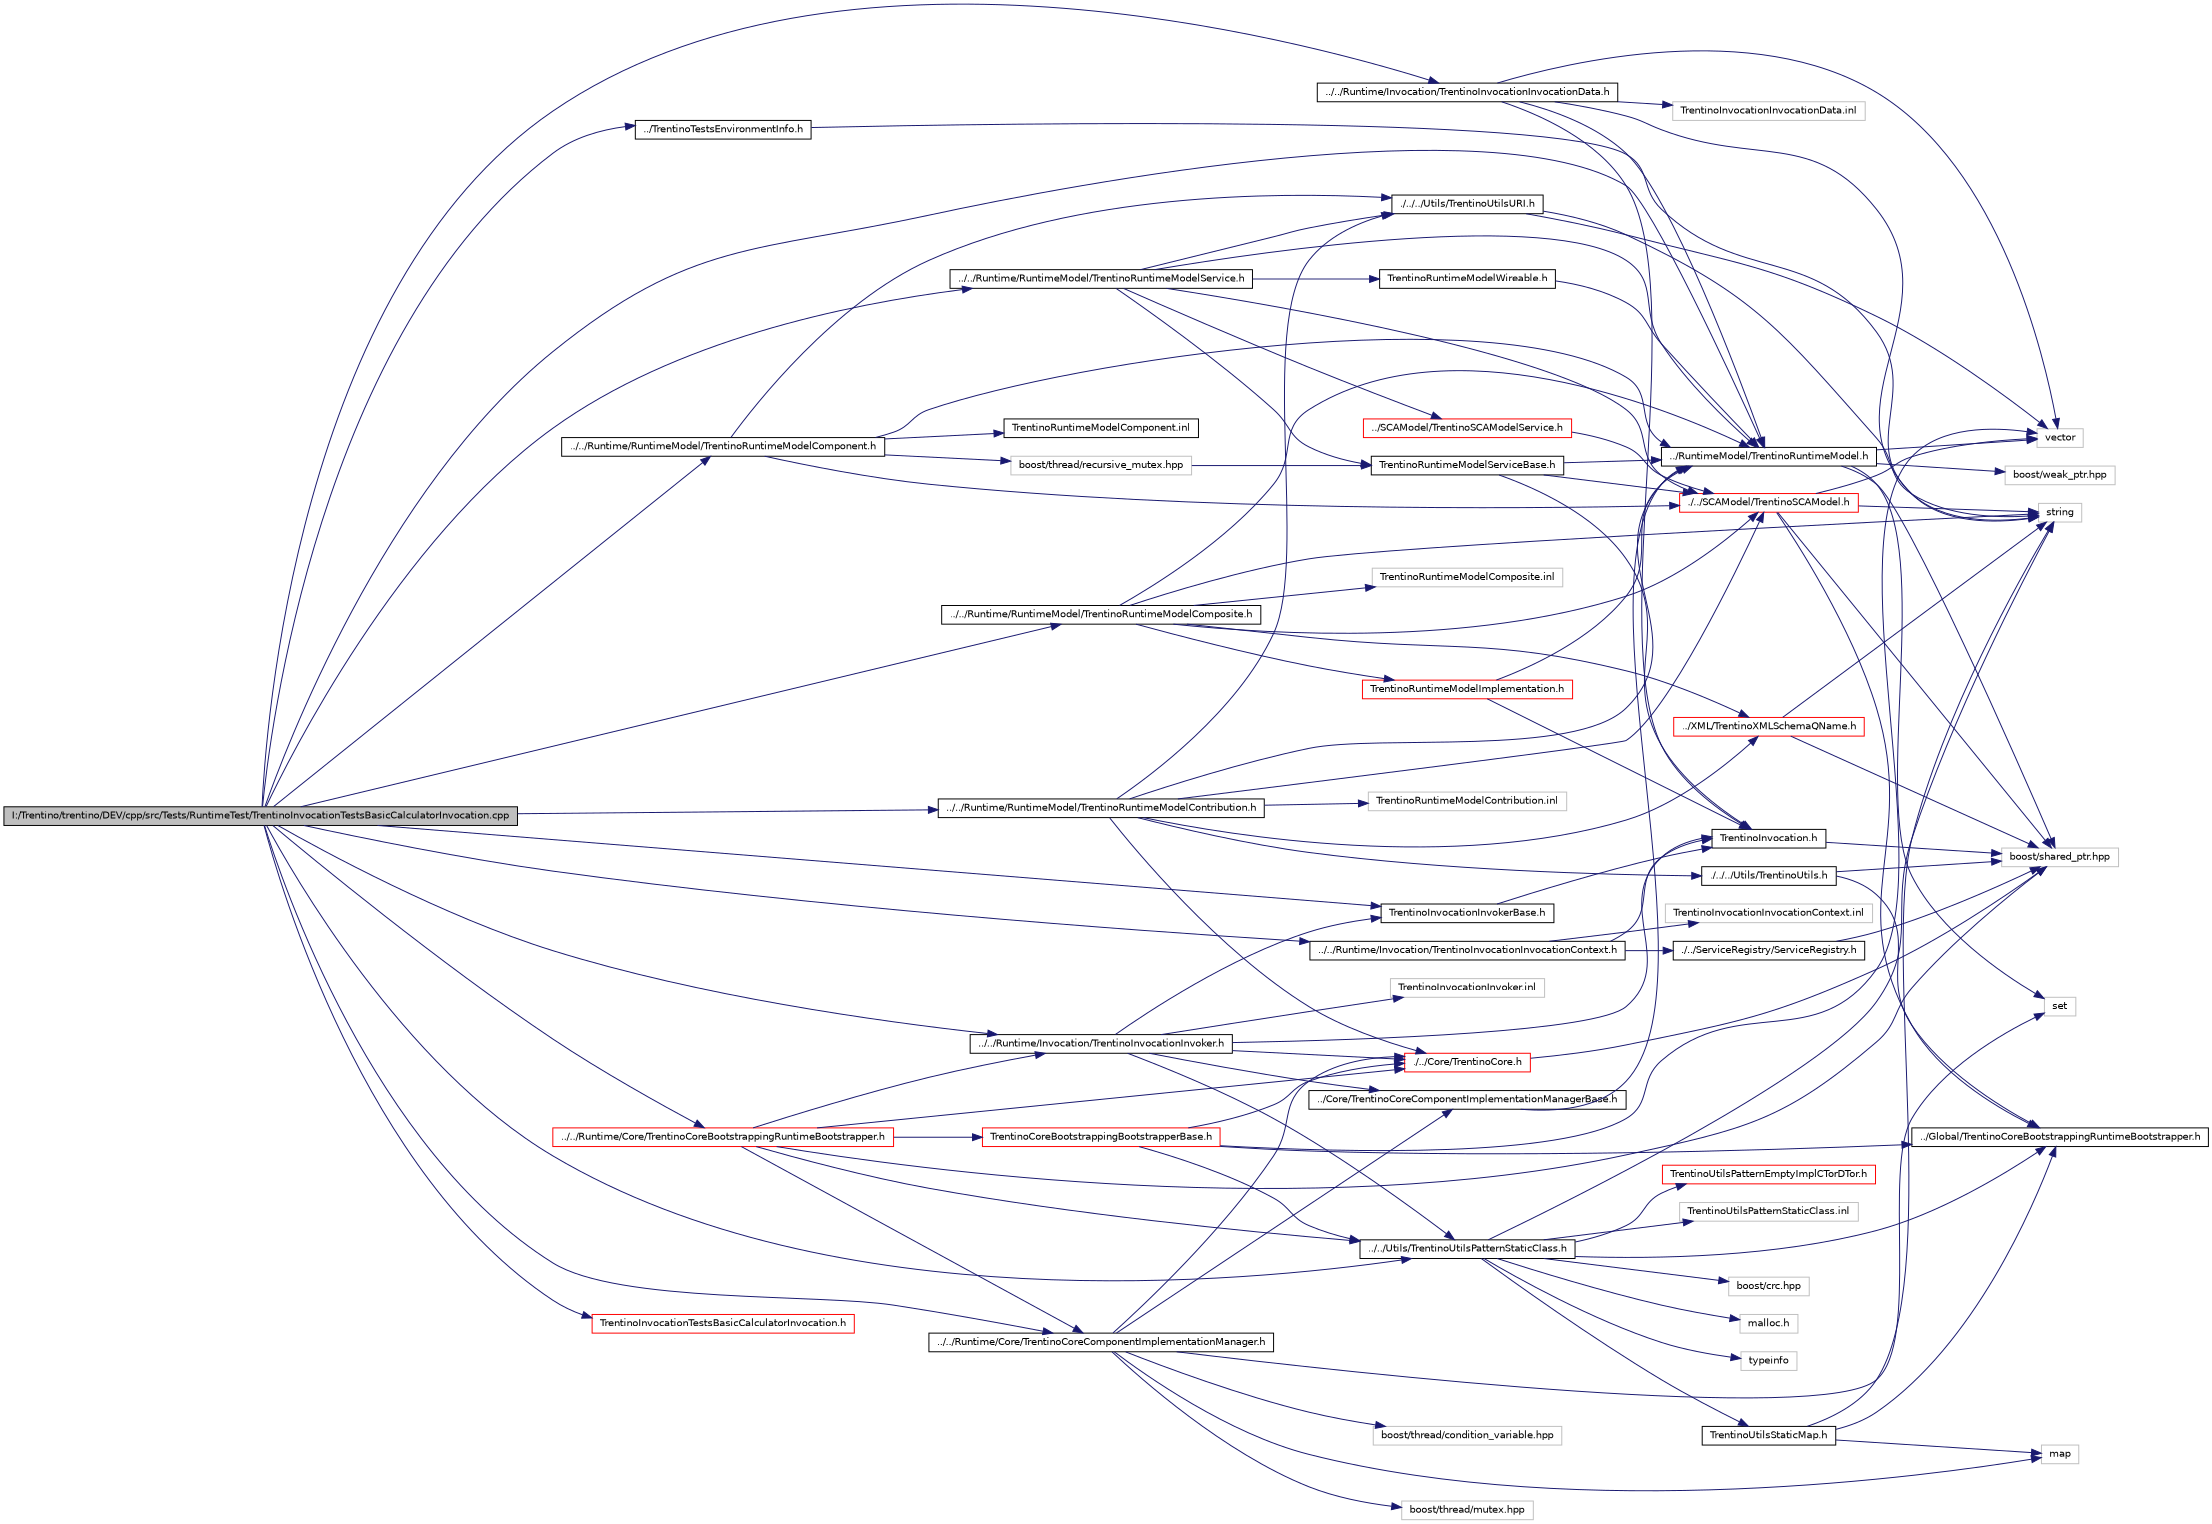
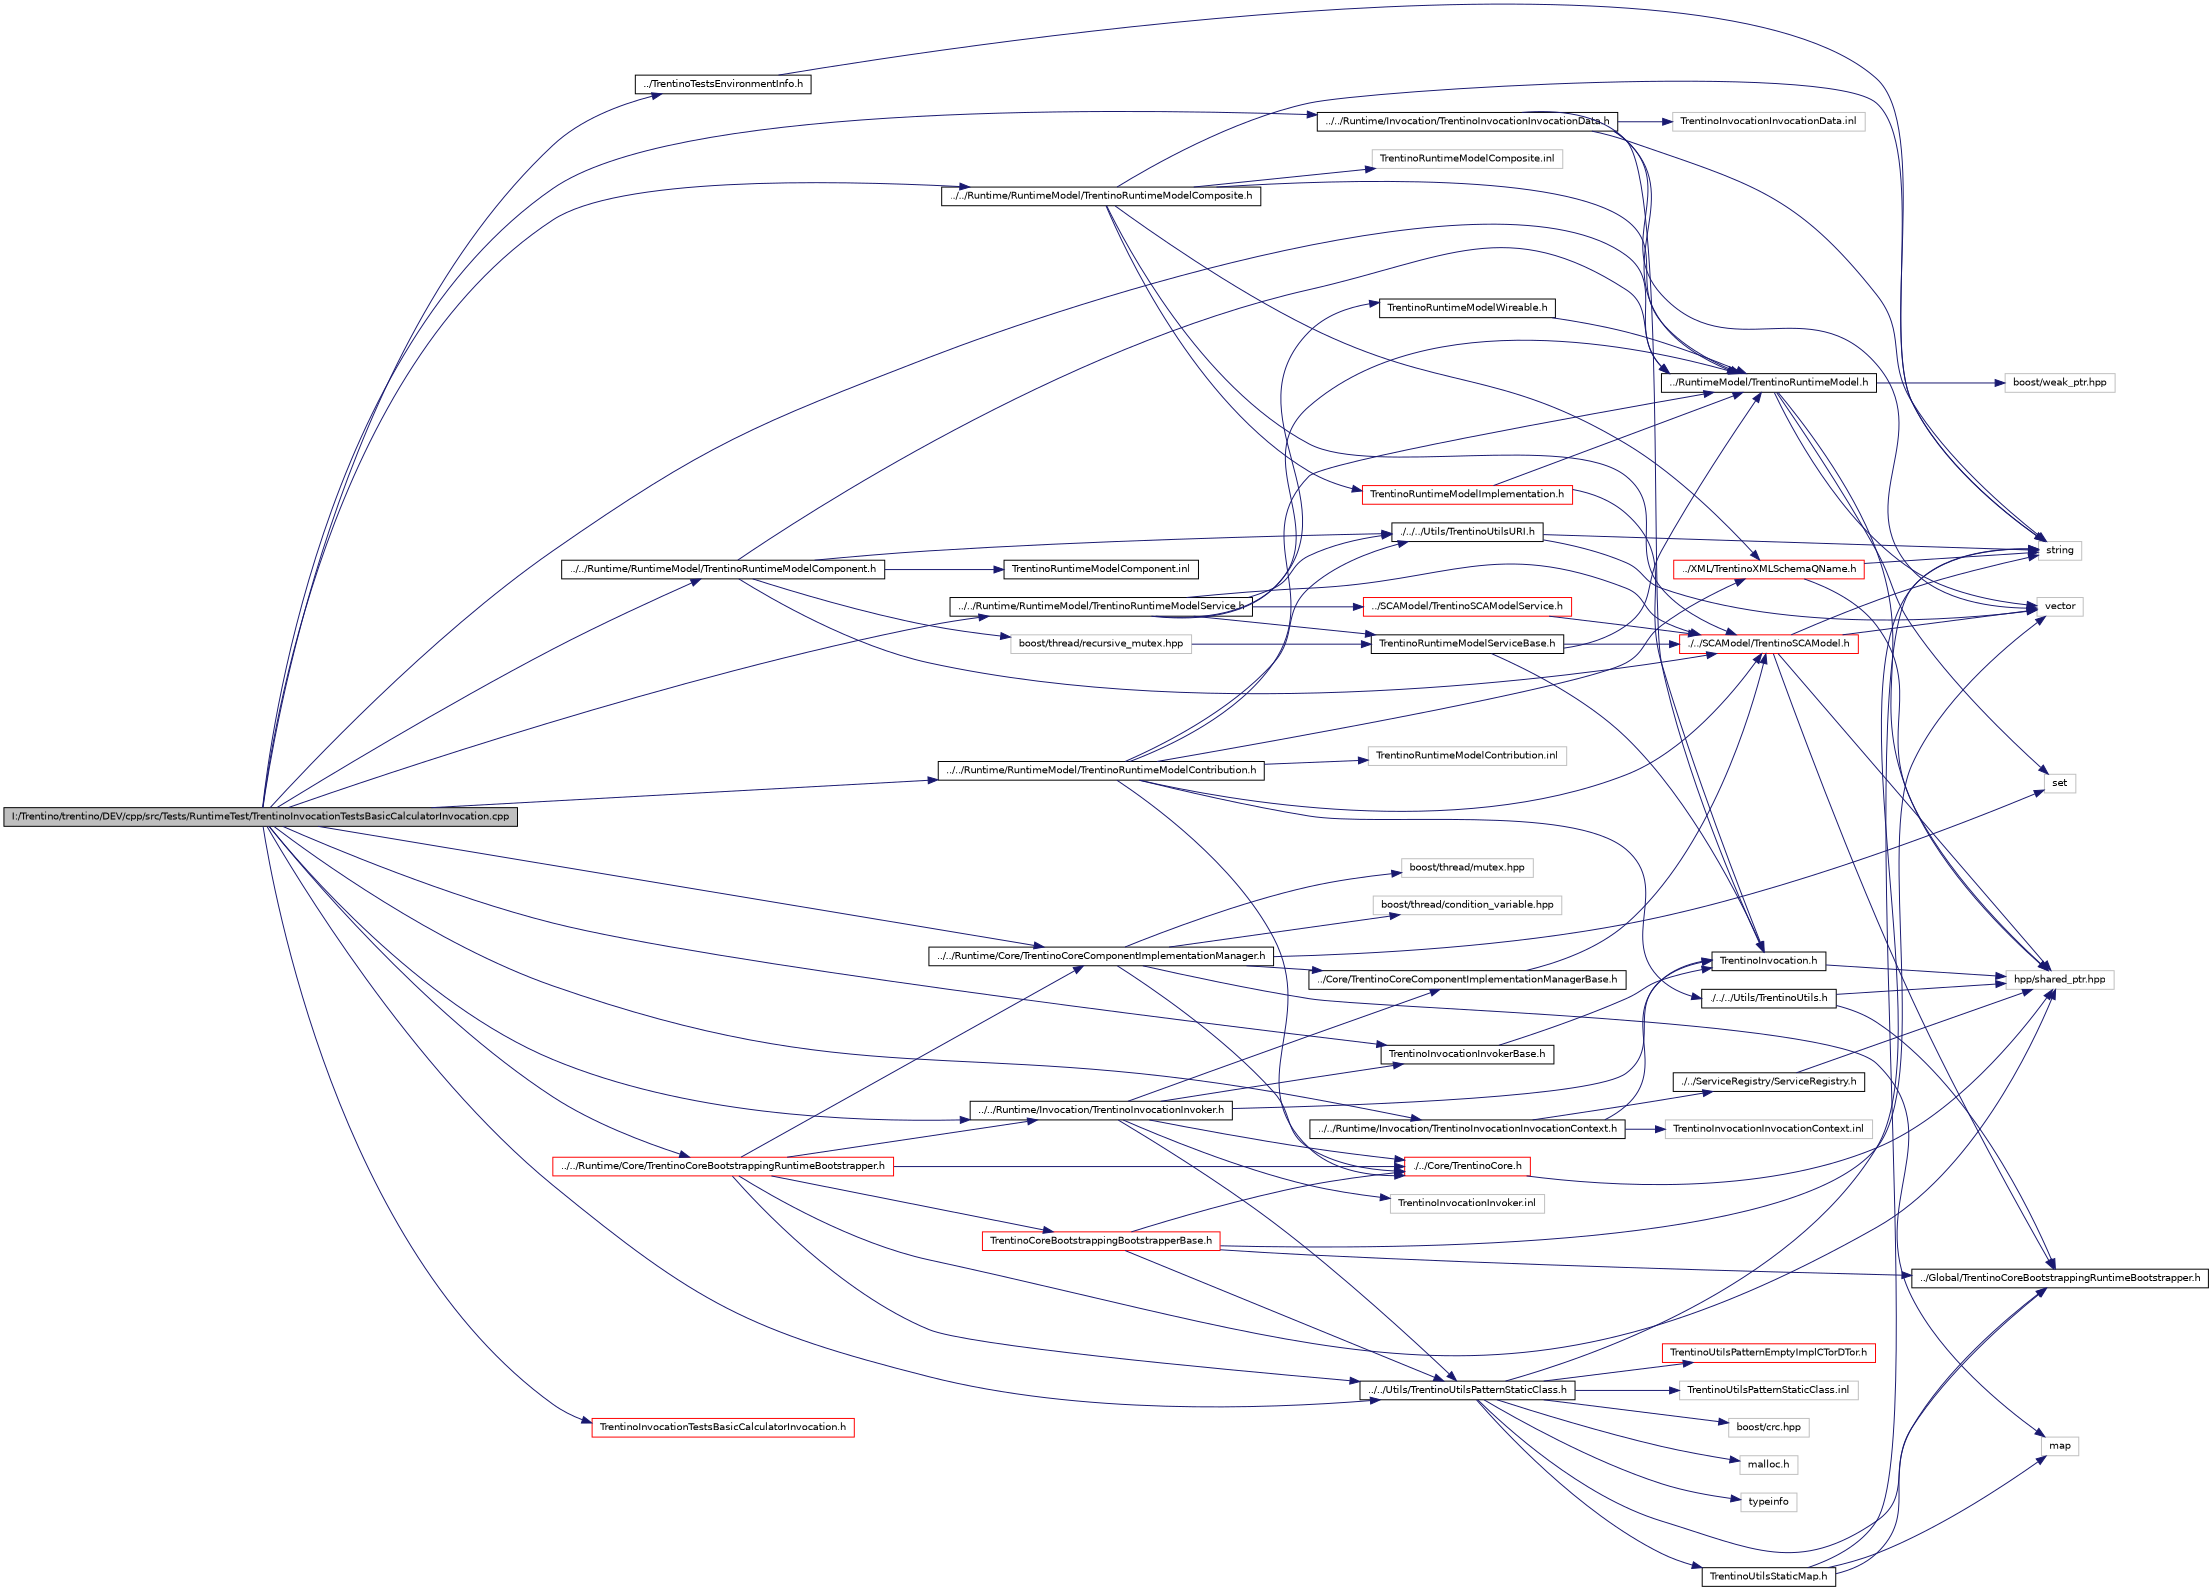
(1651, 829) -> (1685, 852)
(2060, 857) -> (2060, 980)
